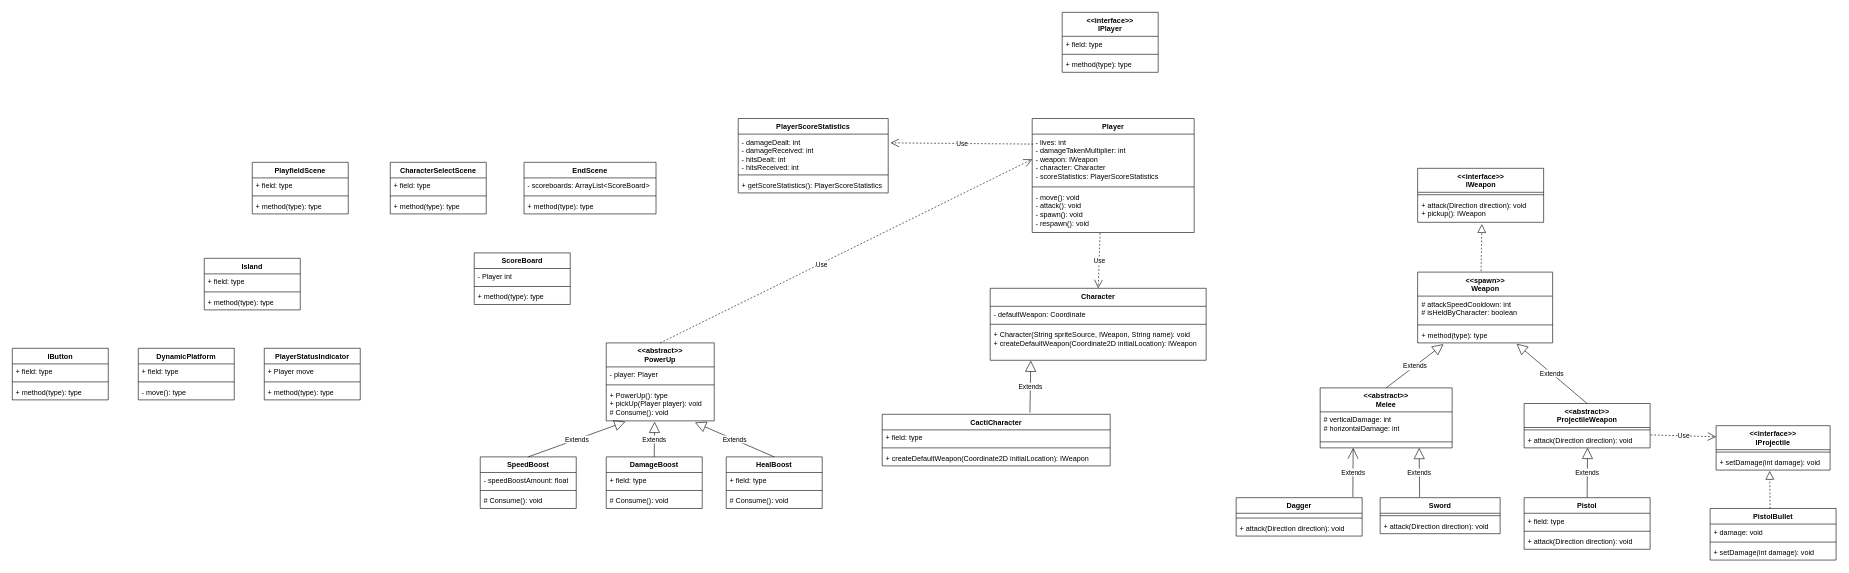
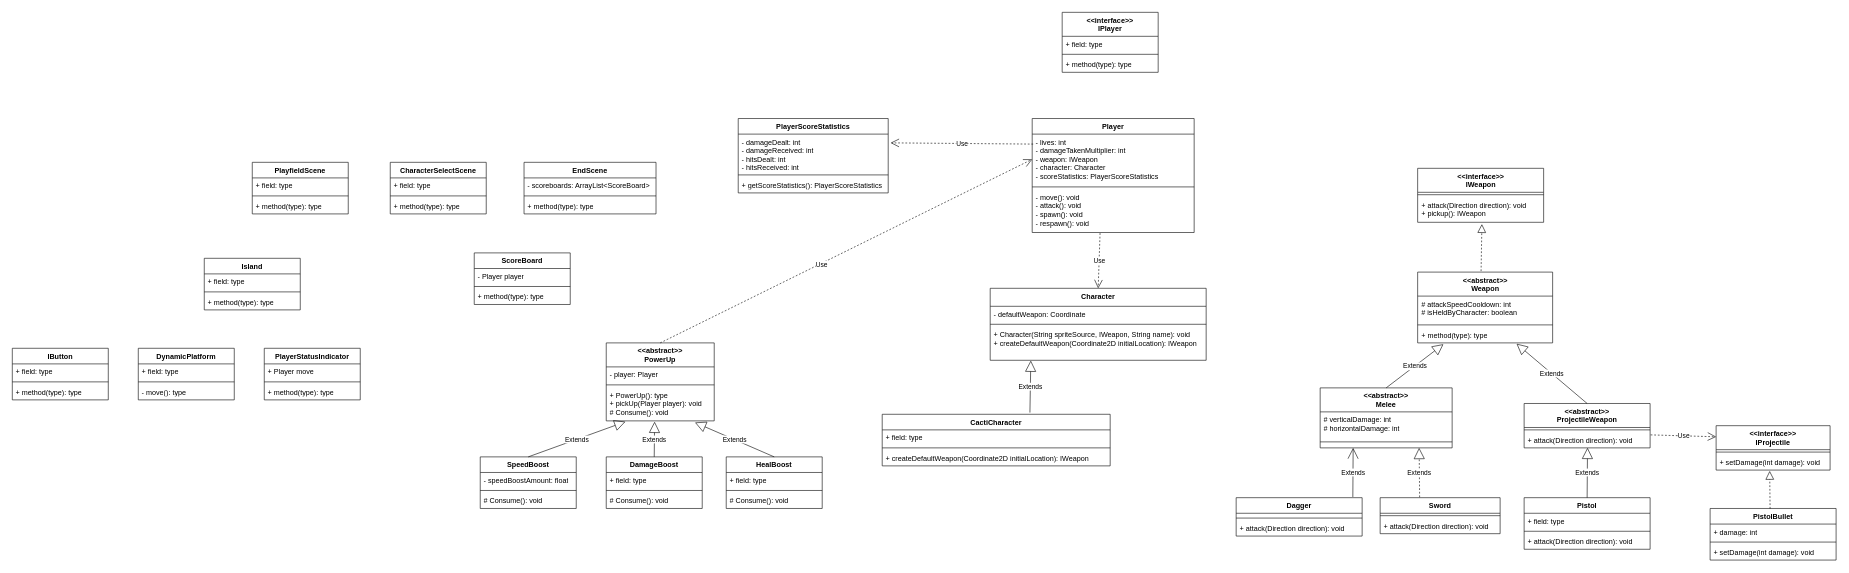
(498, 277) -> (504, 277)
(1486, 285) -> (1486, 285)
(1420, 478) -> (1420, 478)
(1738, 533) -> (1736, 533)
